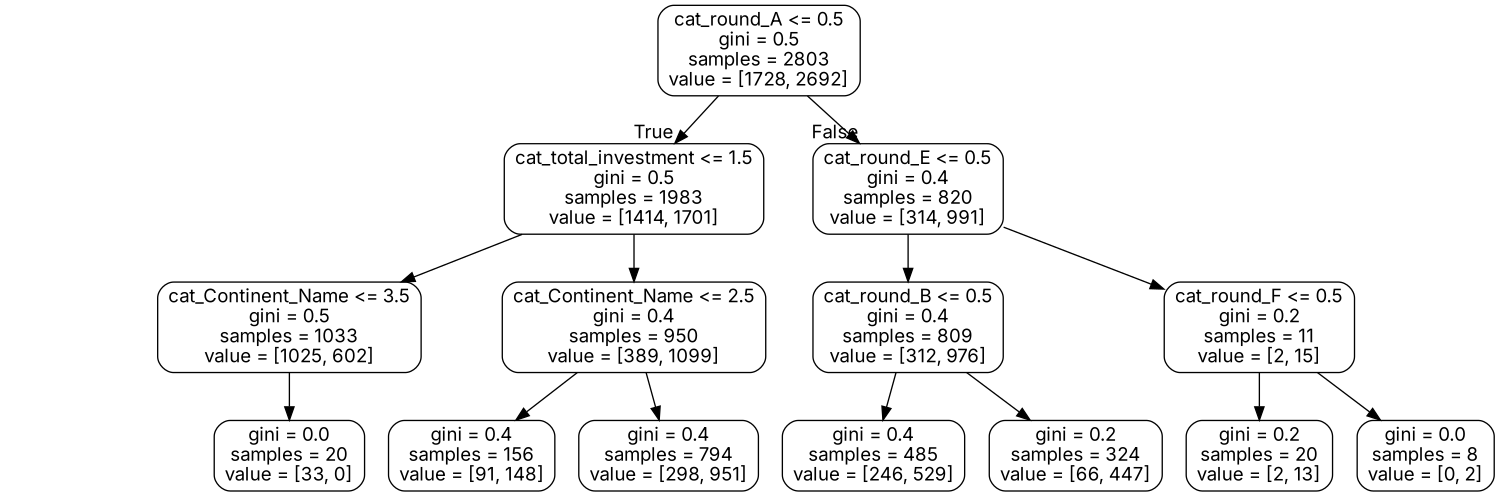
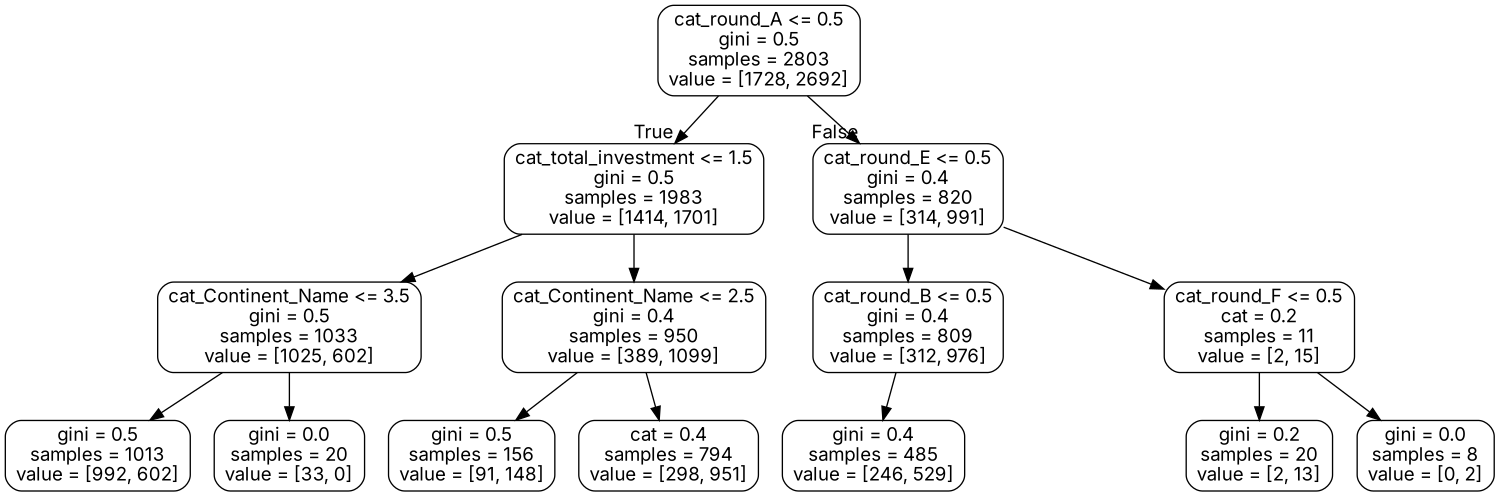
(1259, 327) -> (1259, 327)
none -> (98, 456)
(472, 456) -> (472, 456)
(669, 456) -> (669, 456)
(1076, 456) -> none
